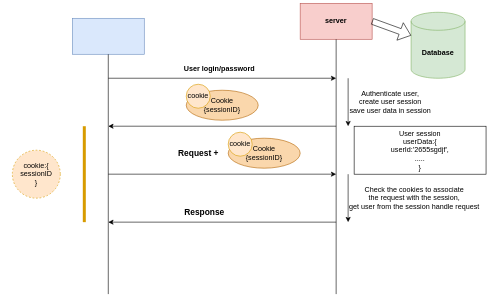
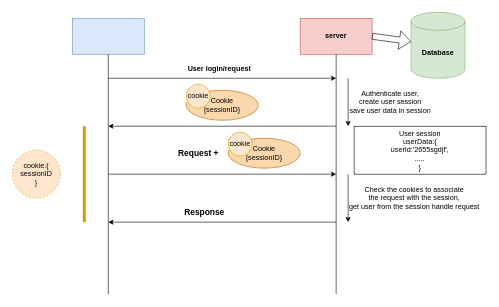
(336, 21) -> (336, 36)
(220, 69) -> (220, 69)
